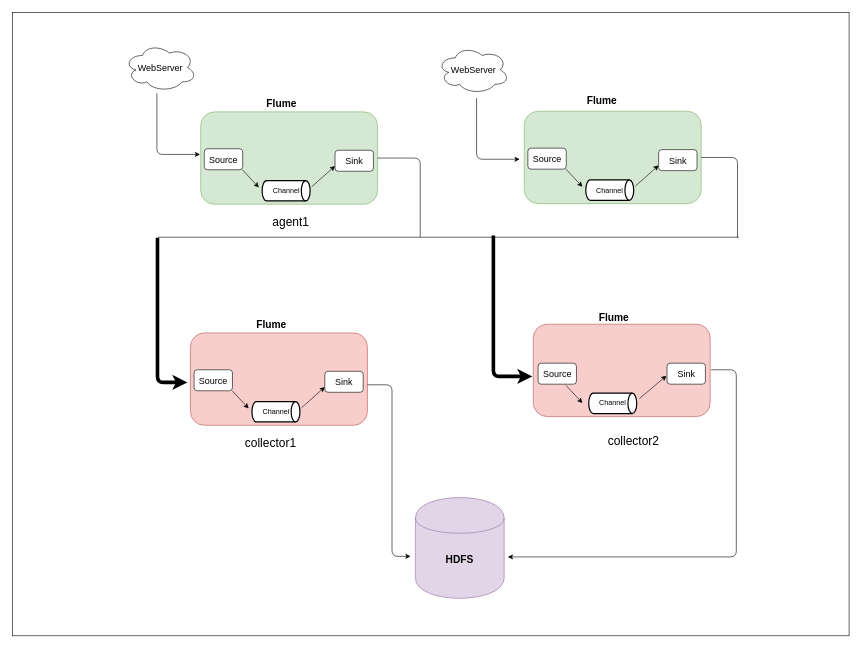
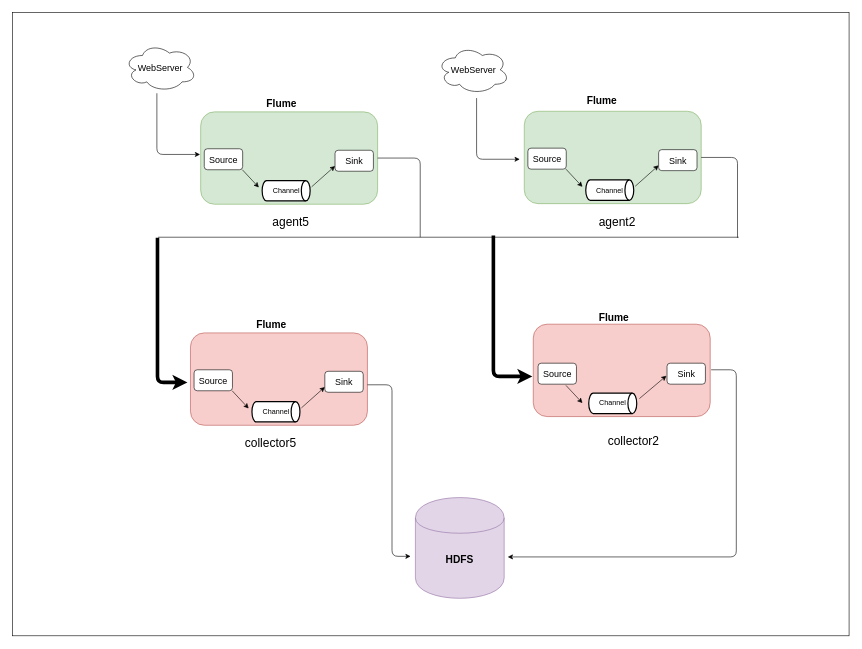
none -> (619, 218)
(285, 219) -> (285, 219)
(263, 440) -> (263, 440)
